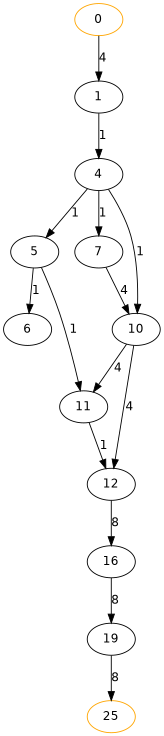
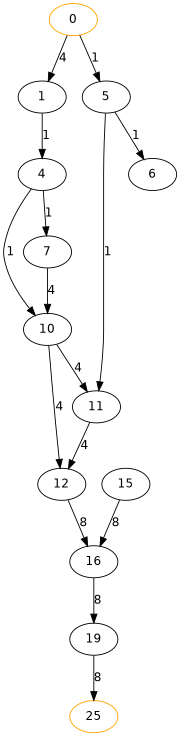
(70, 210) -> (88, 54)
(104, 446) -> (85, 446)
none -> (126, 484)
